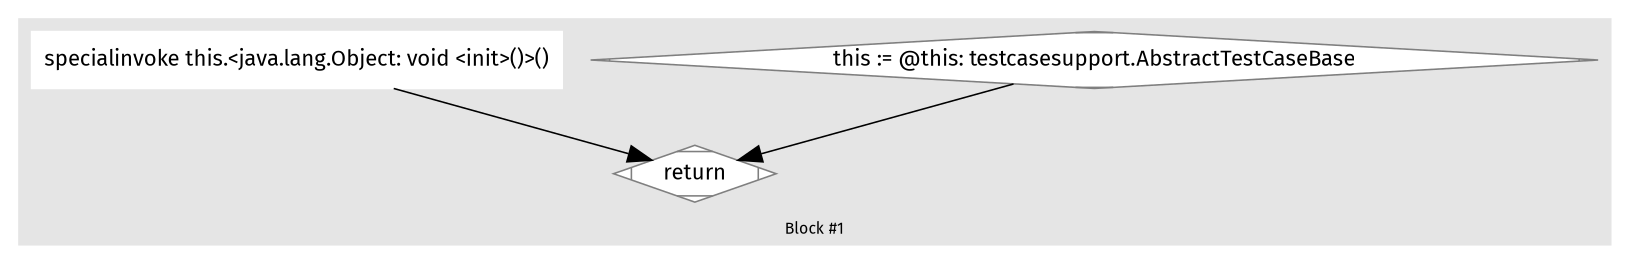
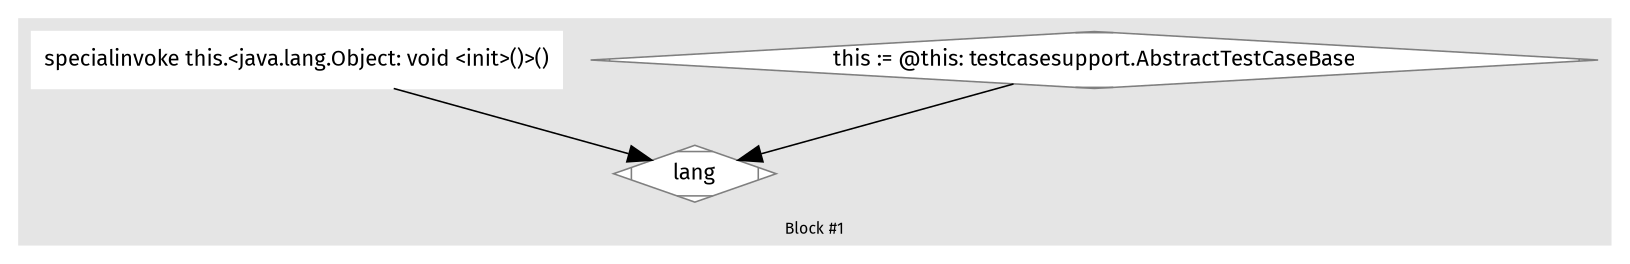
(695, 174) -> (695, 174)
